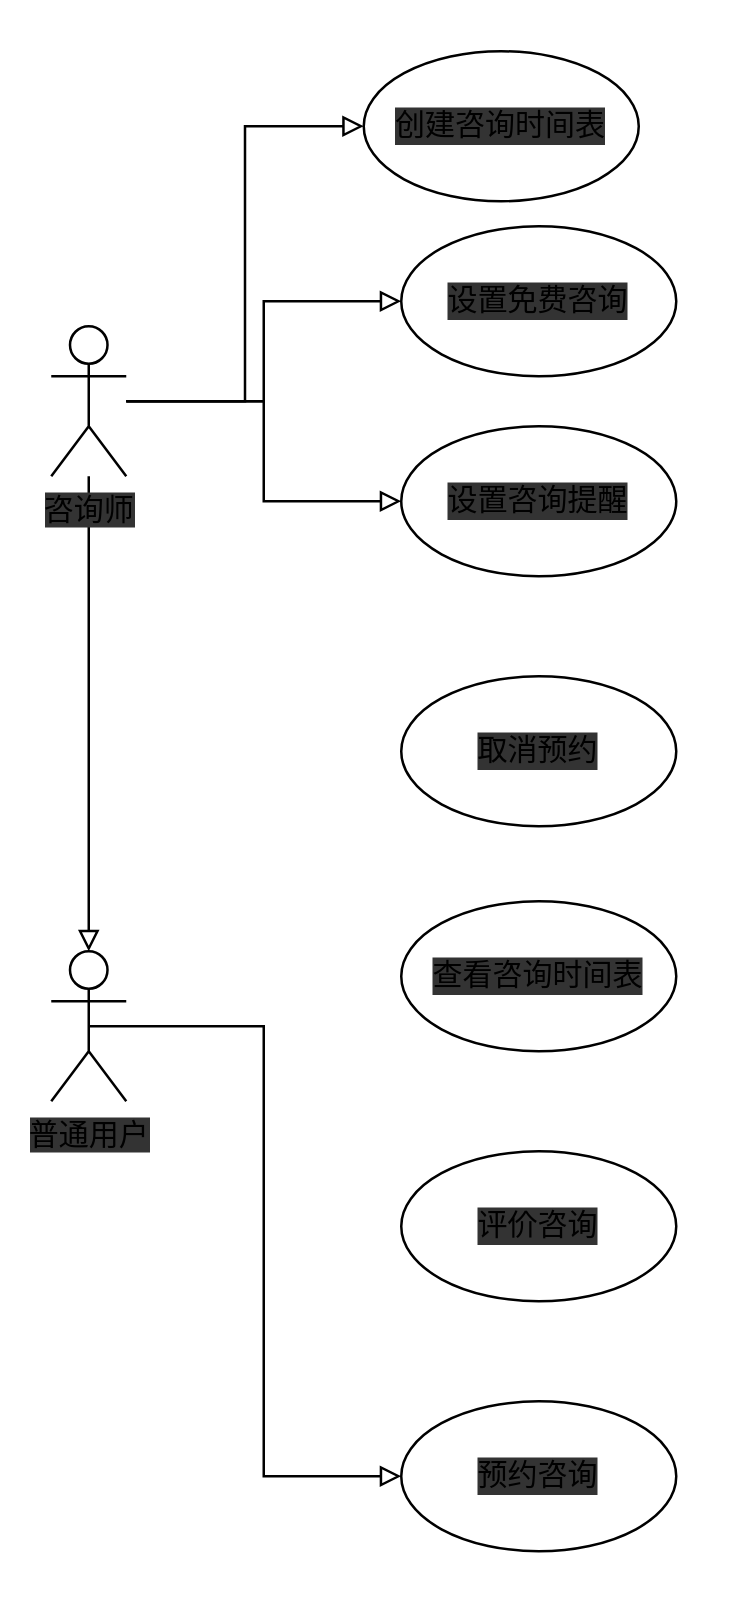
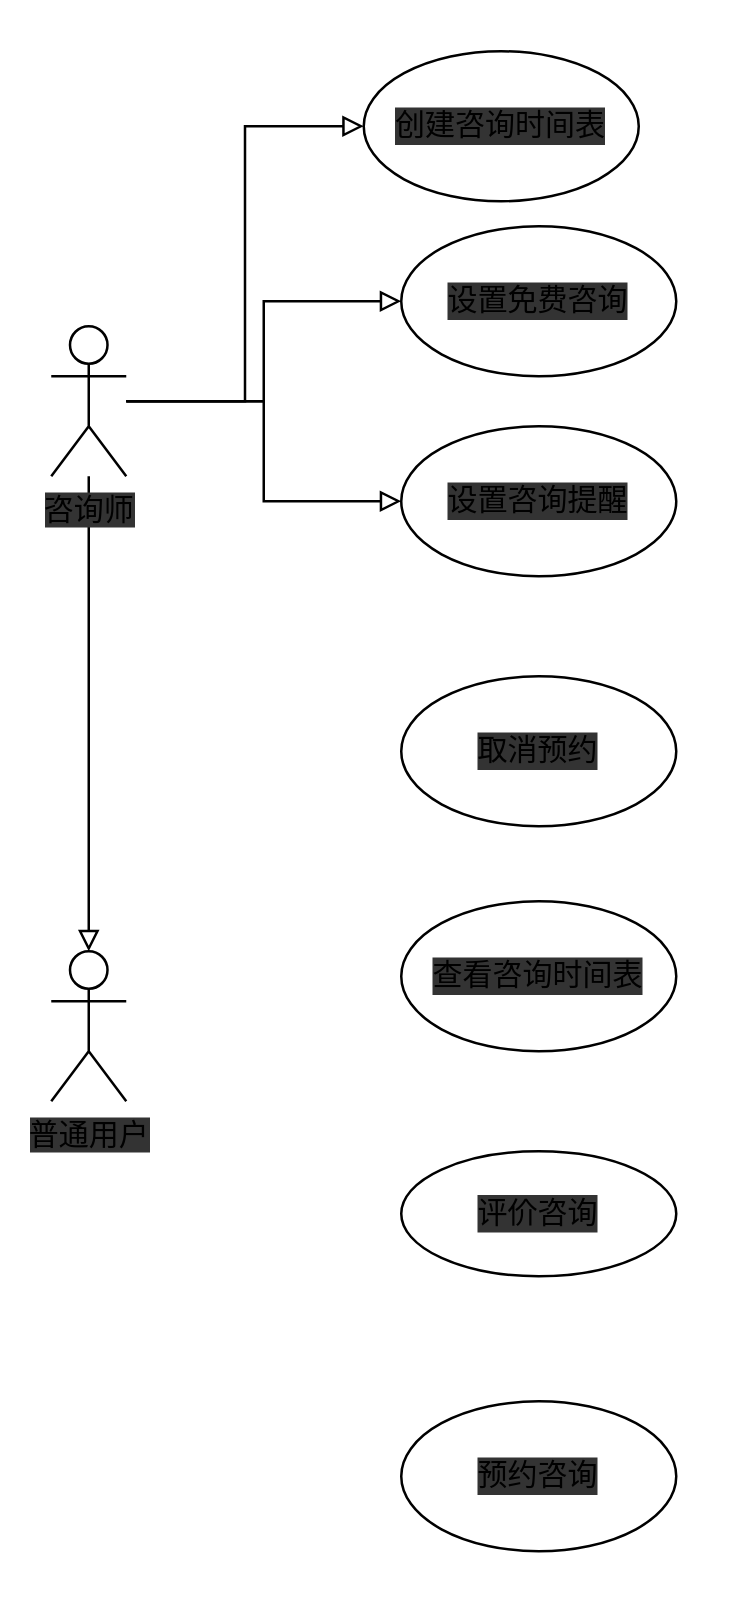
(539, 1226) -> (539, 1214)
(264, 1234) -> none
